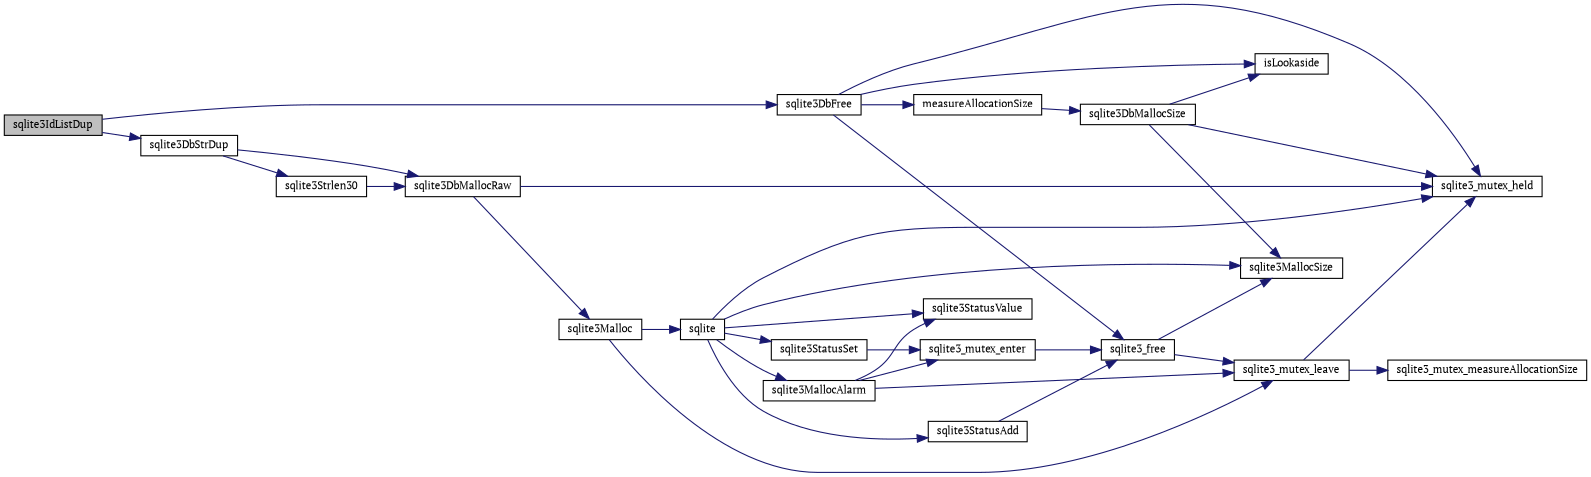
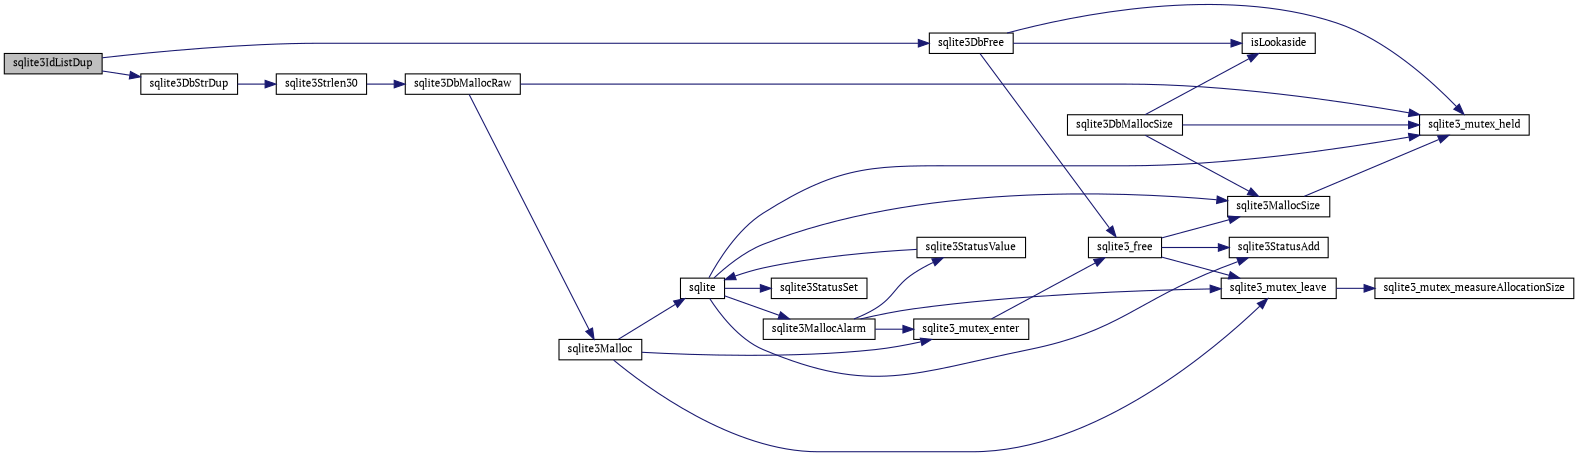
(978, 105) -> none
(323, 160) -> none
(1385, 282) -> (1371, 168)
(818, 321) -> (825, 258)
(886, 350) -> (796, 355)
(1053, 393) -> (1190, 247)
